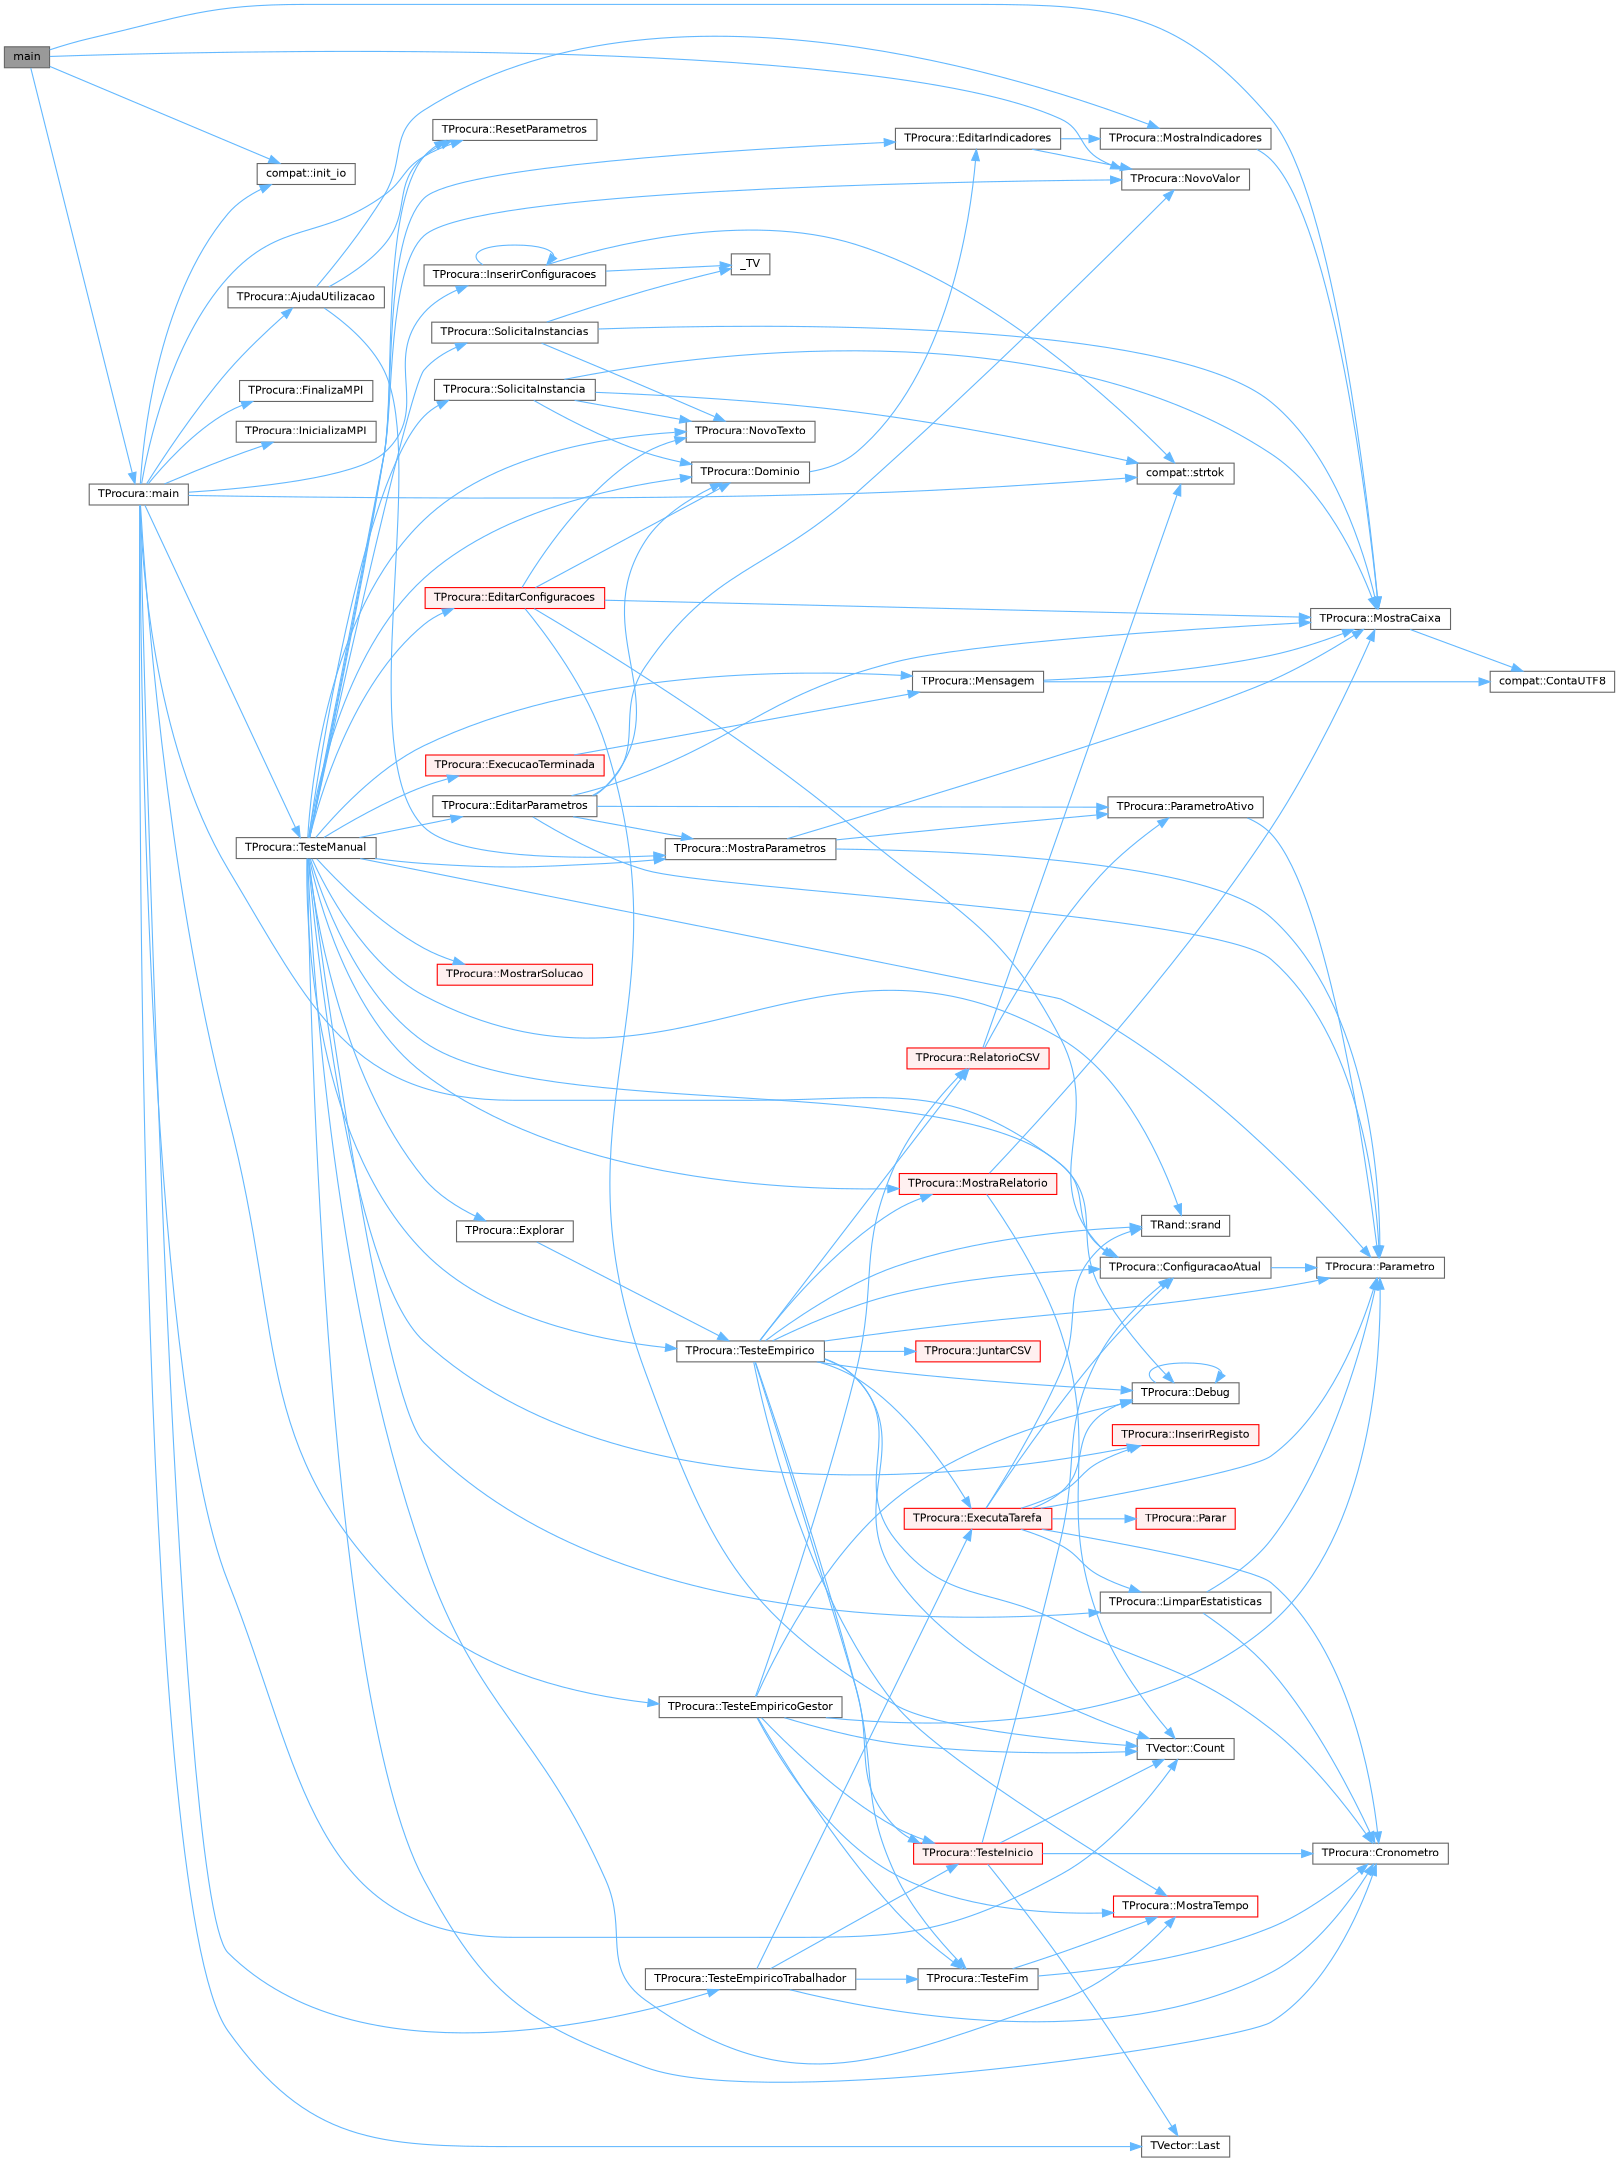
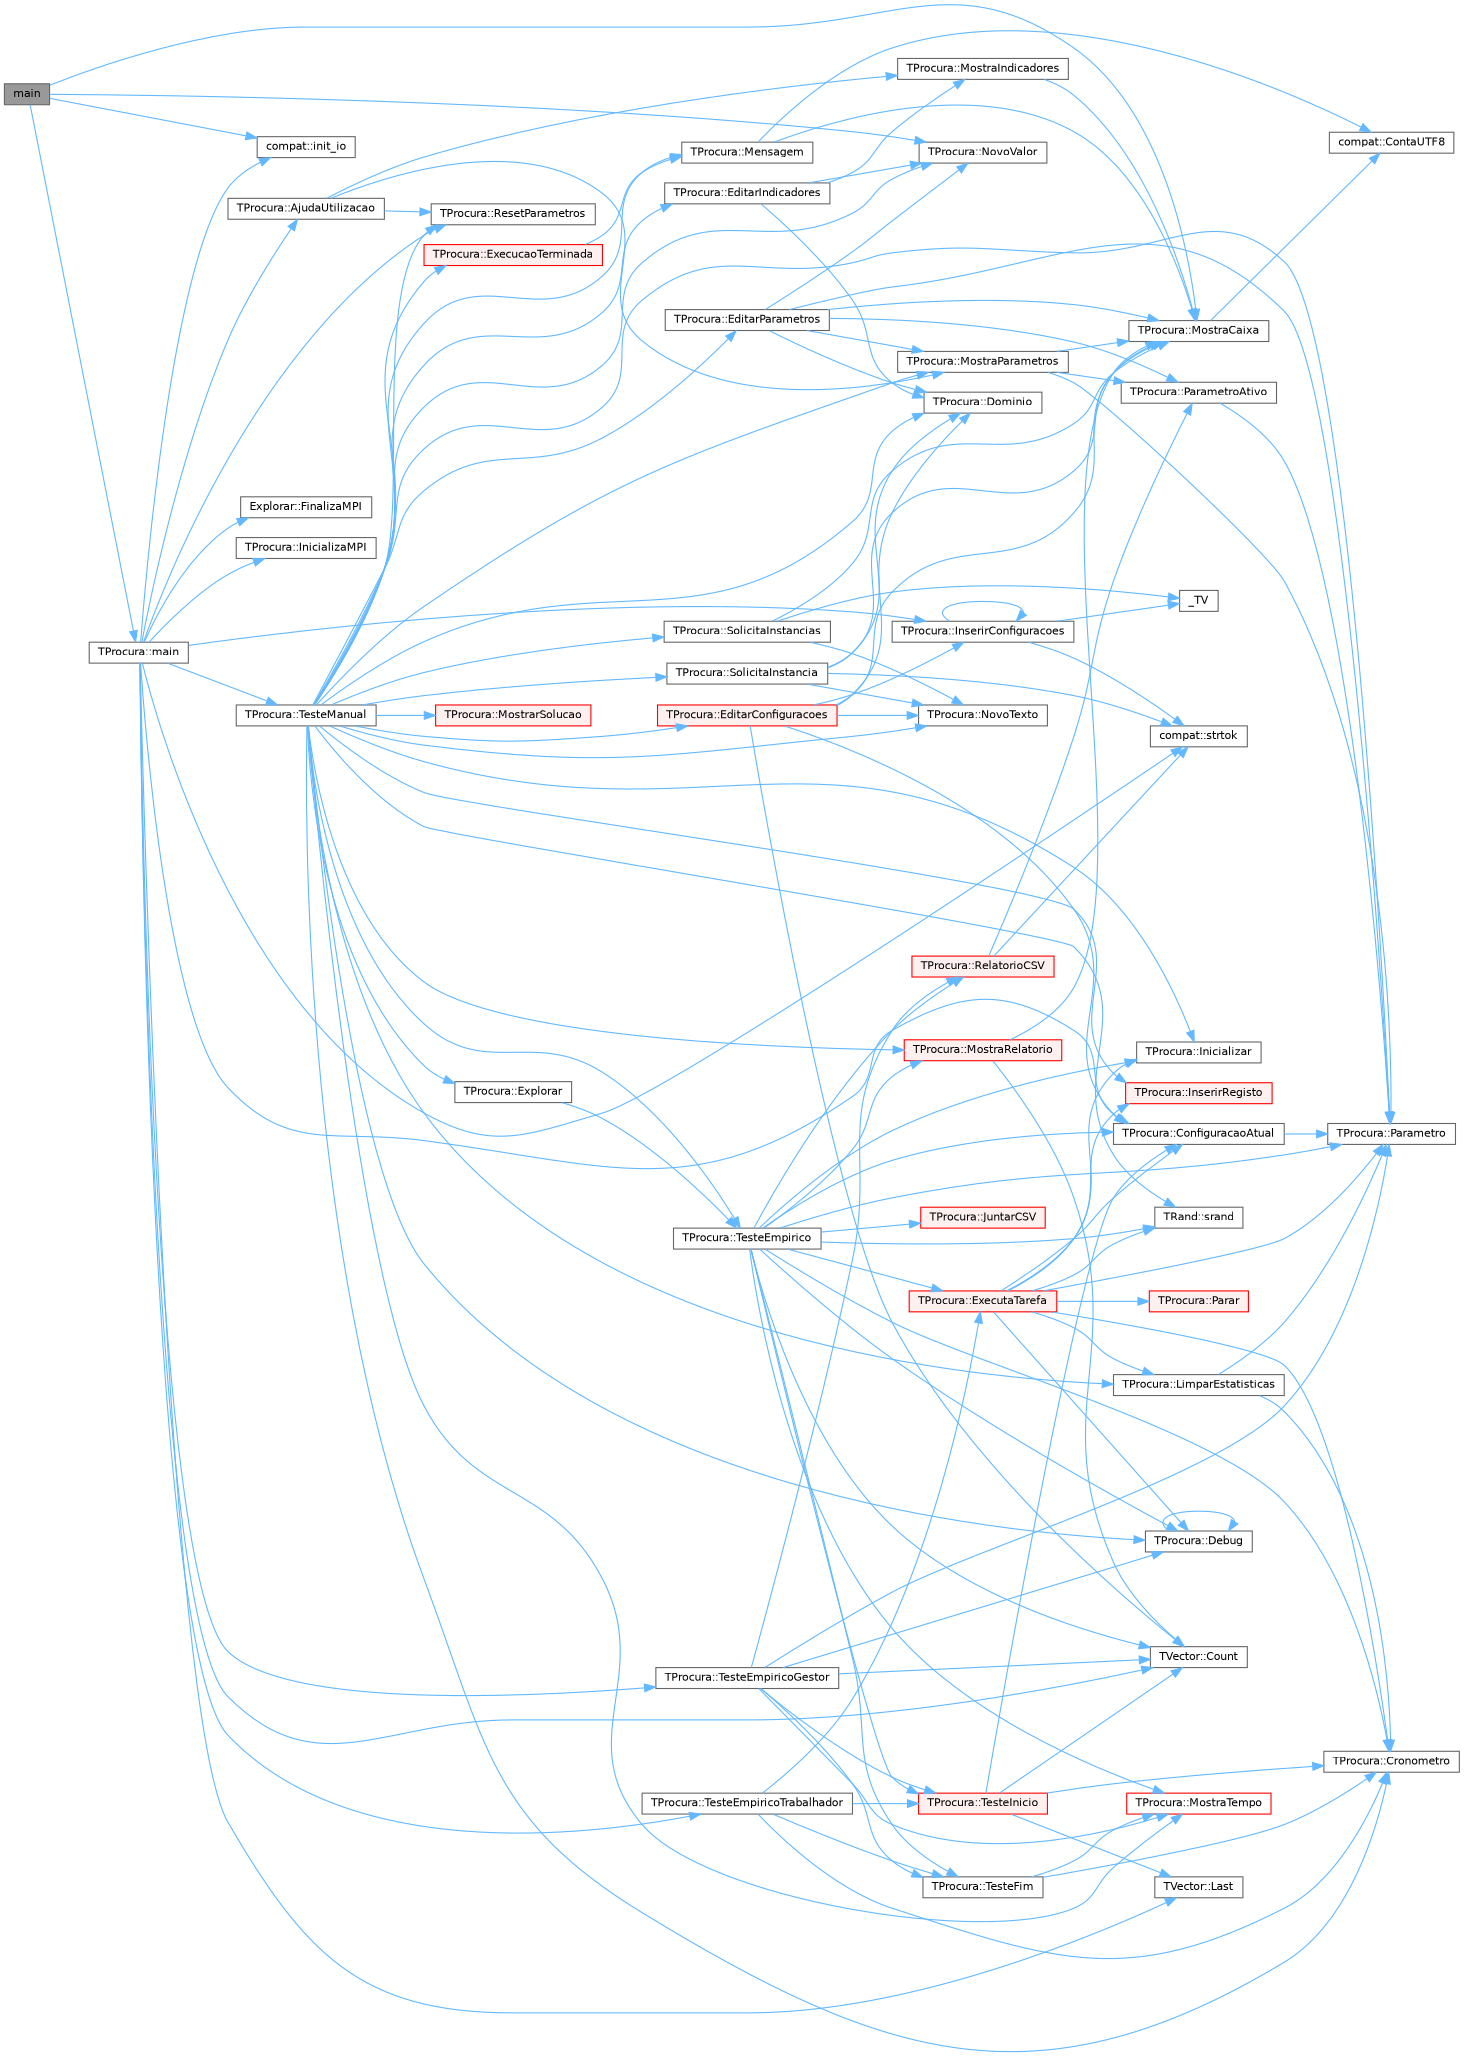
(933, 342) -> (844, 289)
(306, 391) -> (306, 507)
none -> (882, 683)
none -> (1199, 1052)
